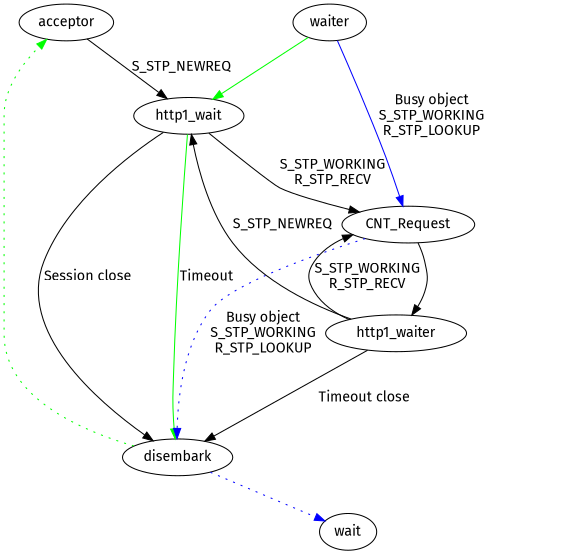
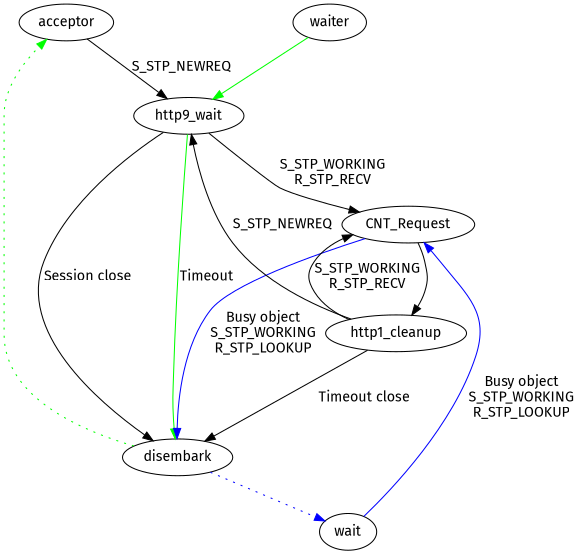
(189, 116) -> (189, 116)
(370, 118) -> (461, 391)
(229, 295) -> (229, 295)
(396, 333) -> (396, 333)
